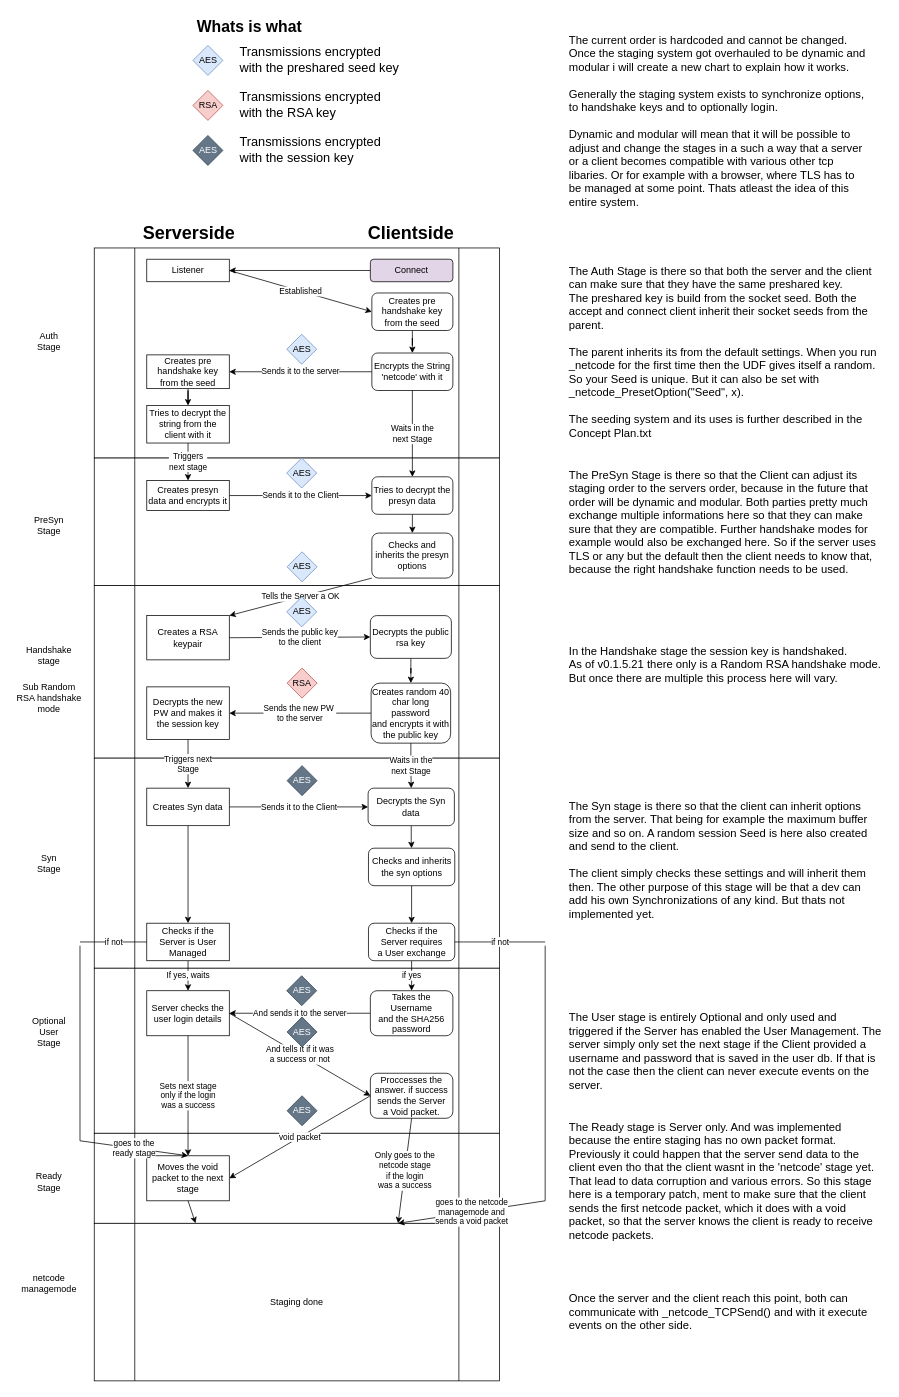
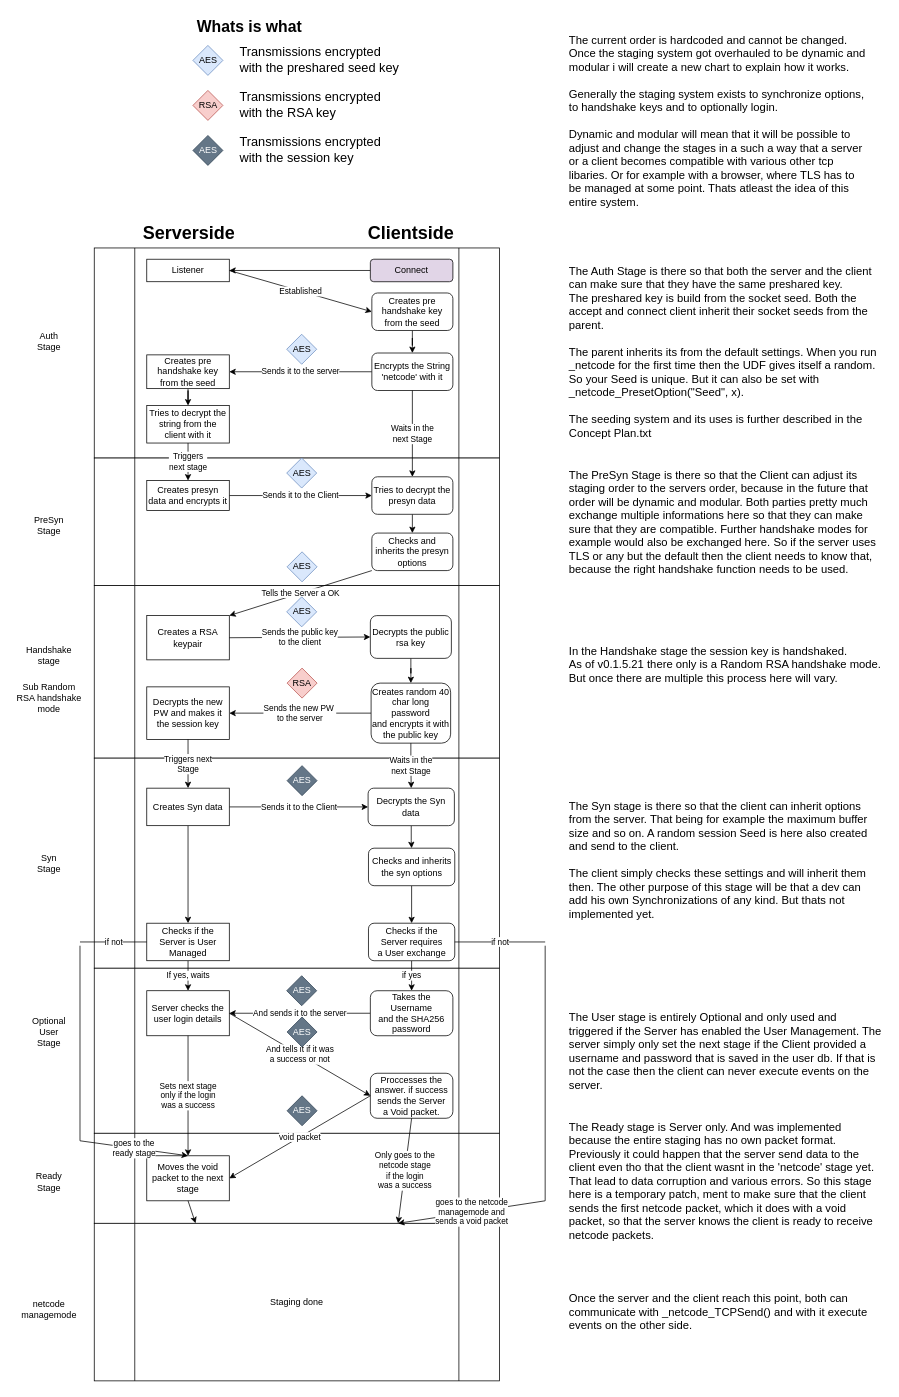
(412, 555) -> (412, 552)
(49, 1283) -> (49, 1309)
